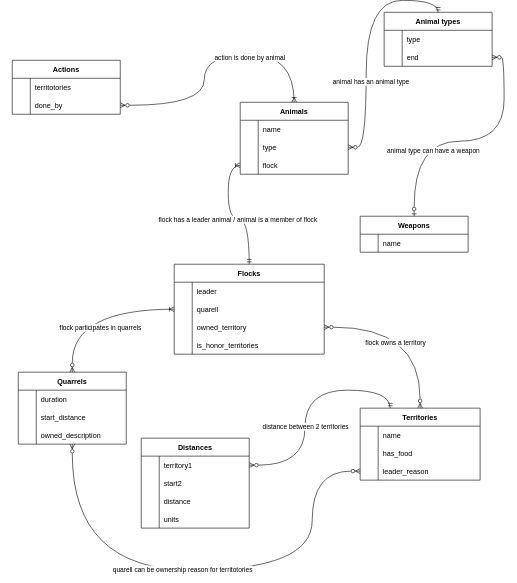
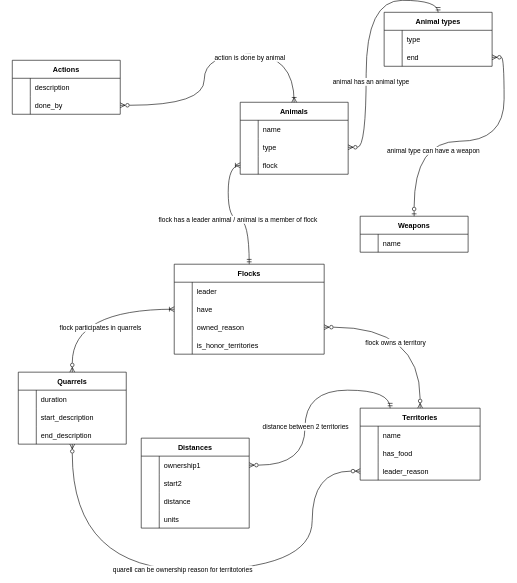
(59, 88) -> (55, 88)
(209, 310) -> (205, 310)
(226, 328) -> (221, 328)
(68, 418) -> (73, 418)
(73, 436) -> (69, 436)
(183, 466) -> (183, 466)
